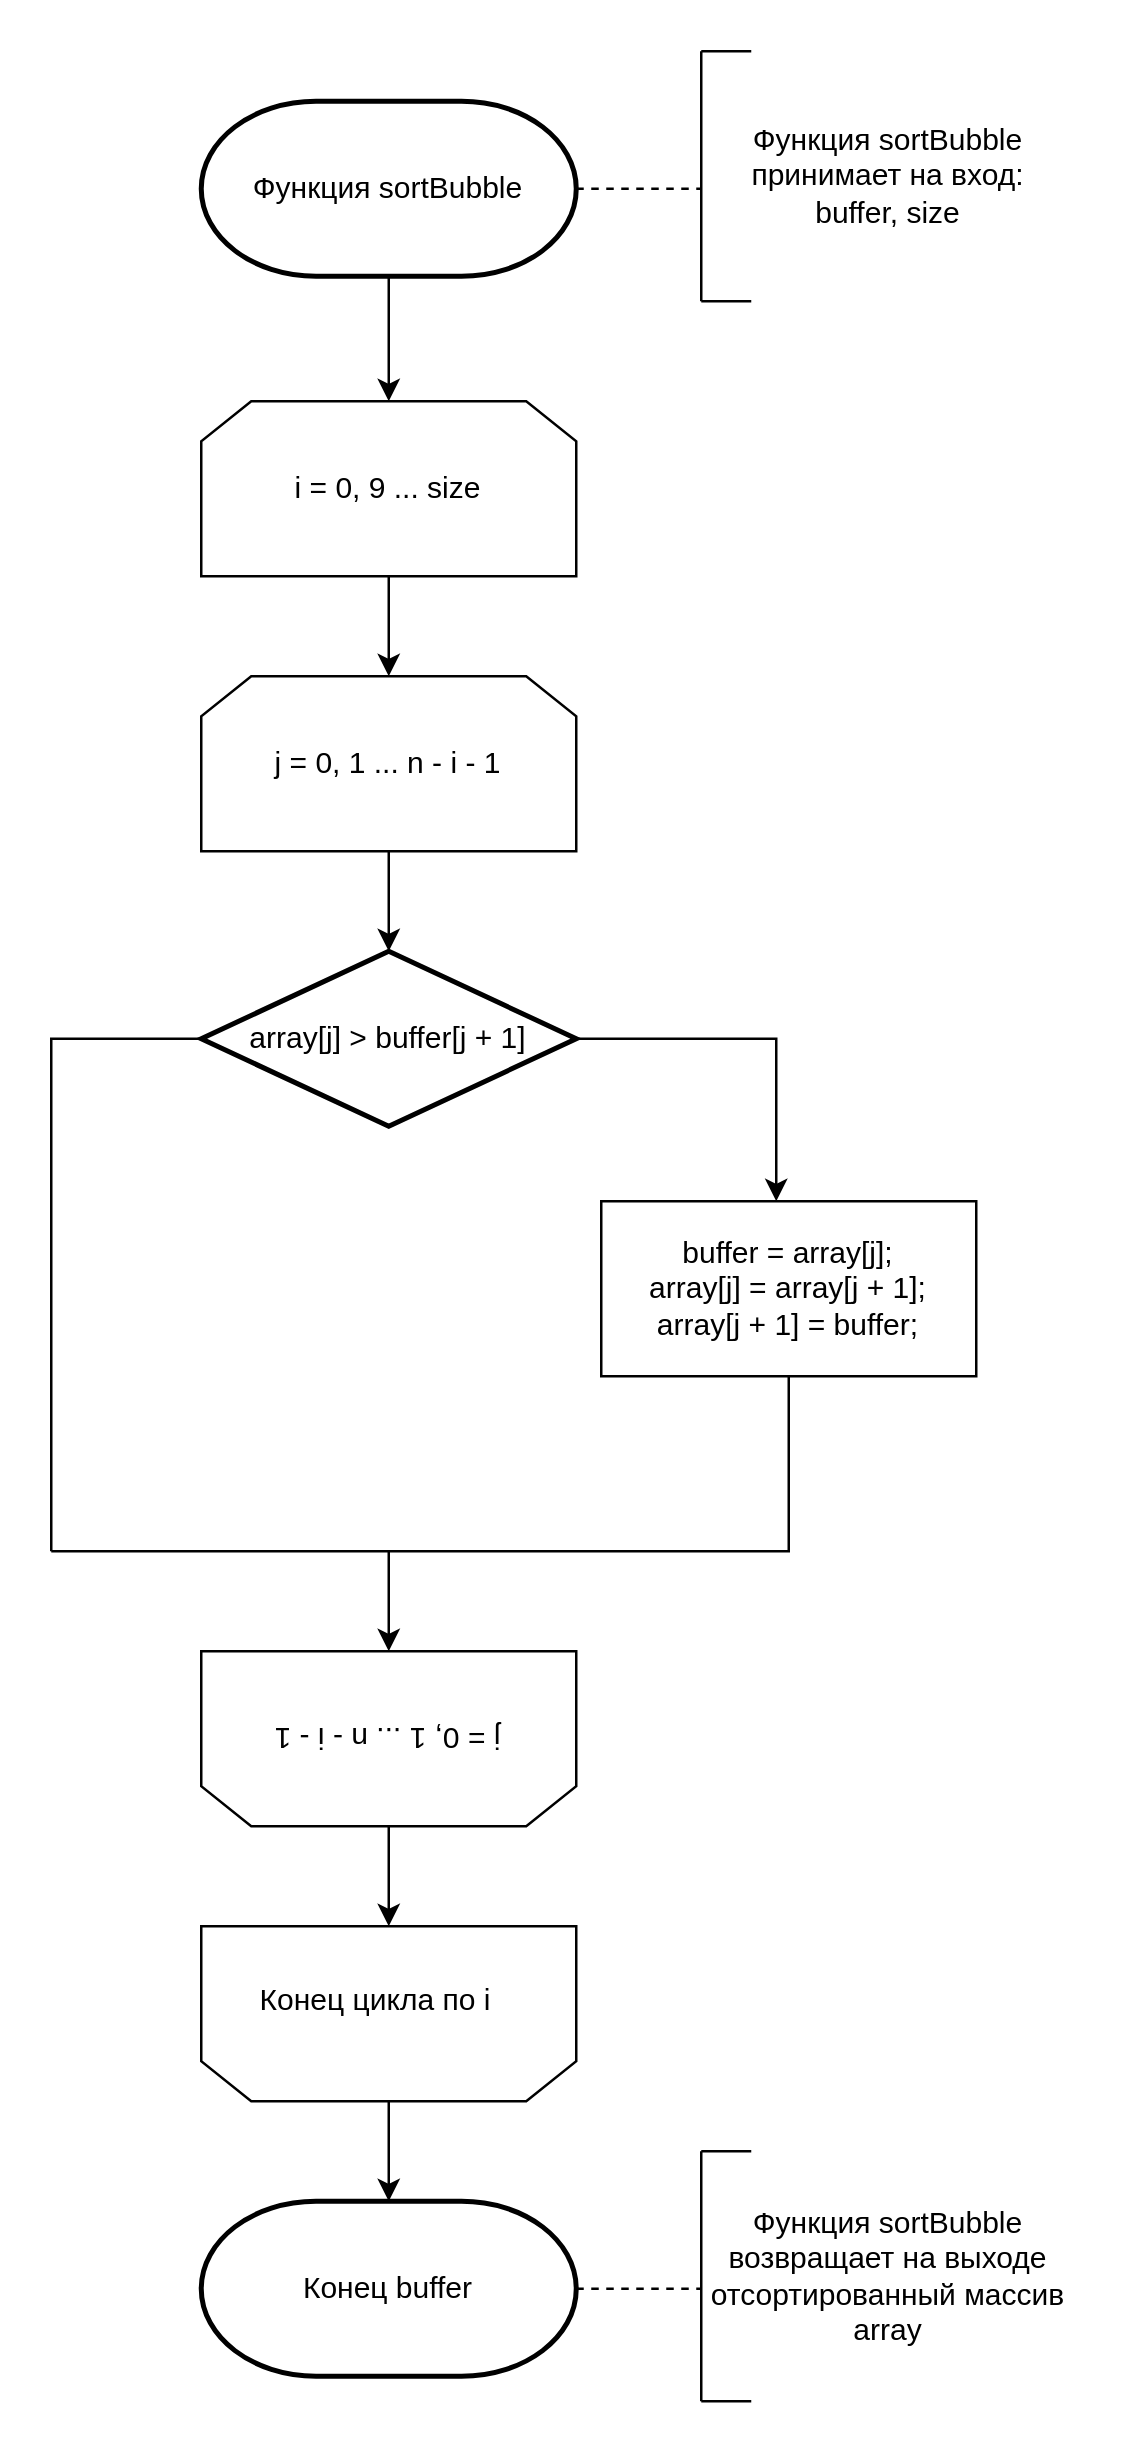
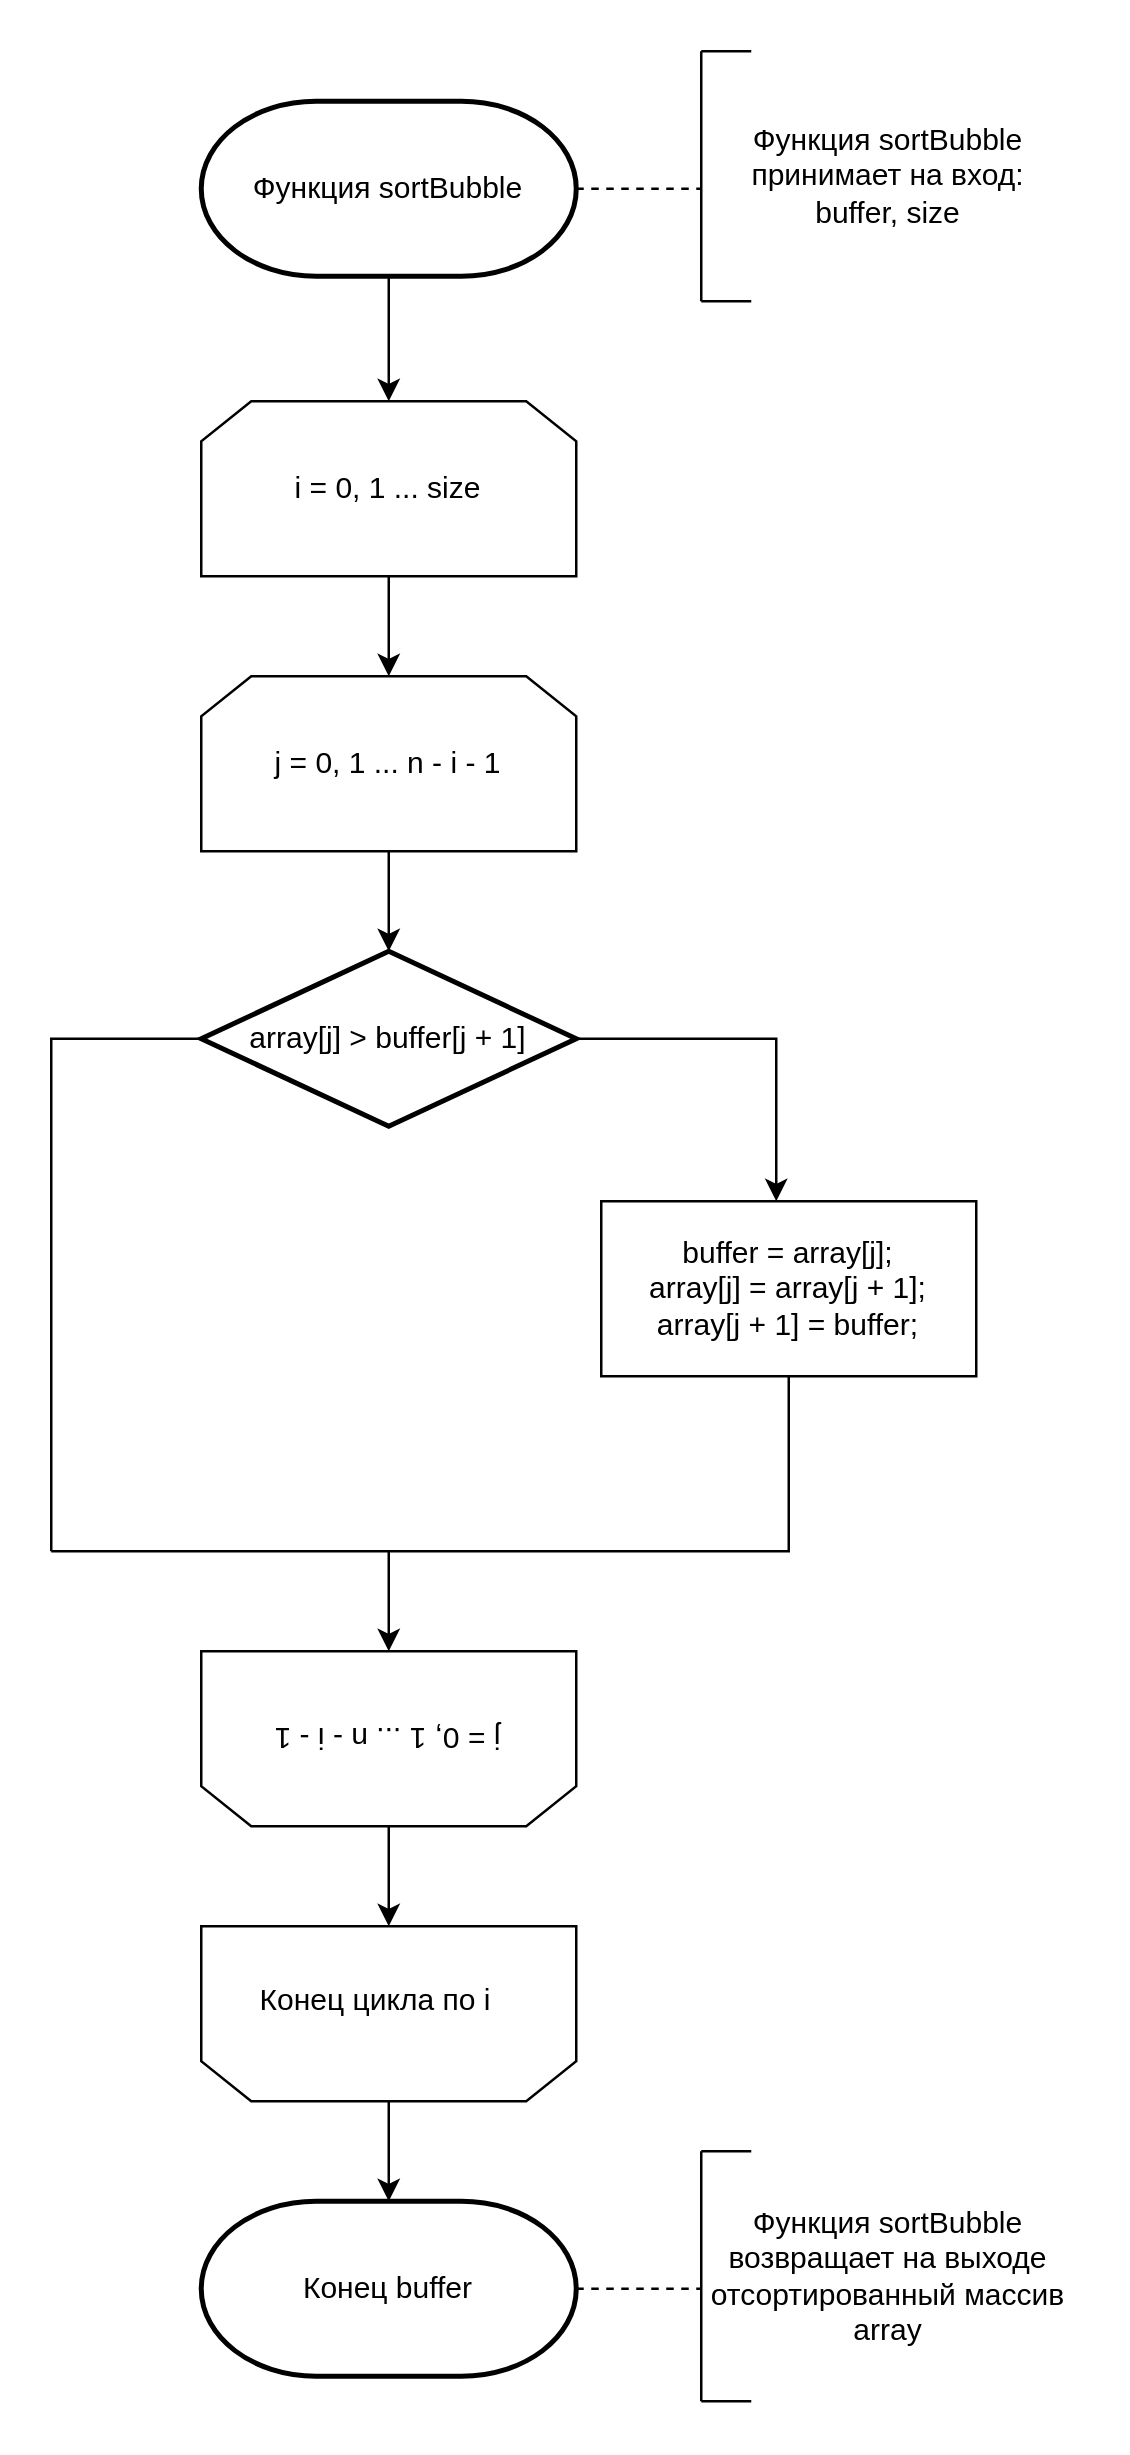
(389, 489) -> (389, 489)
